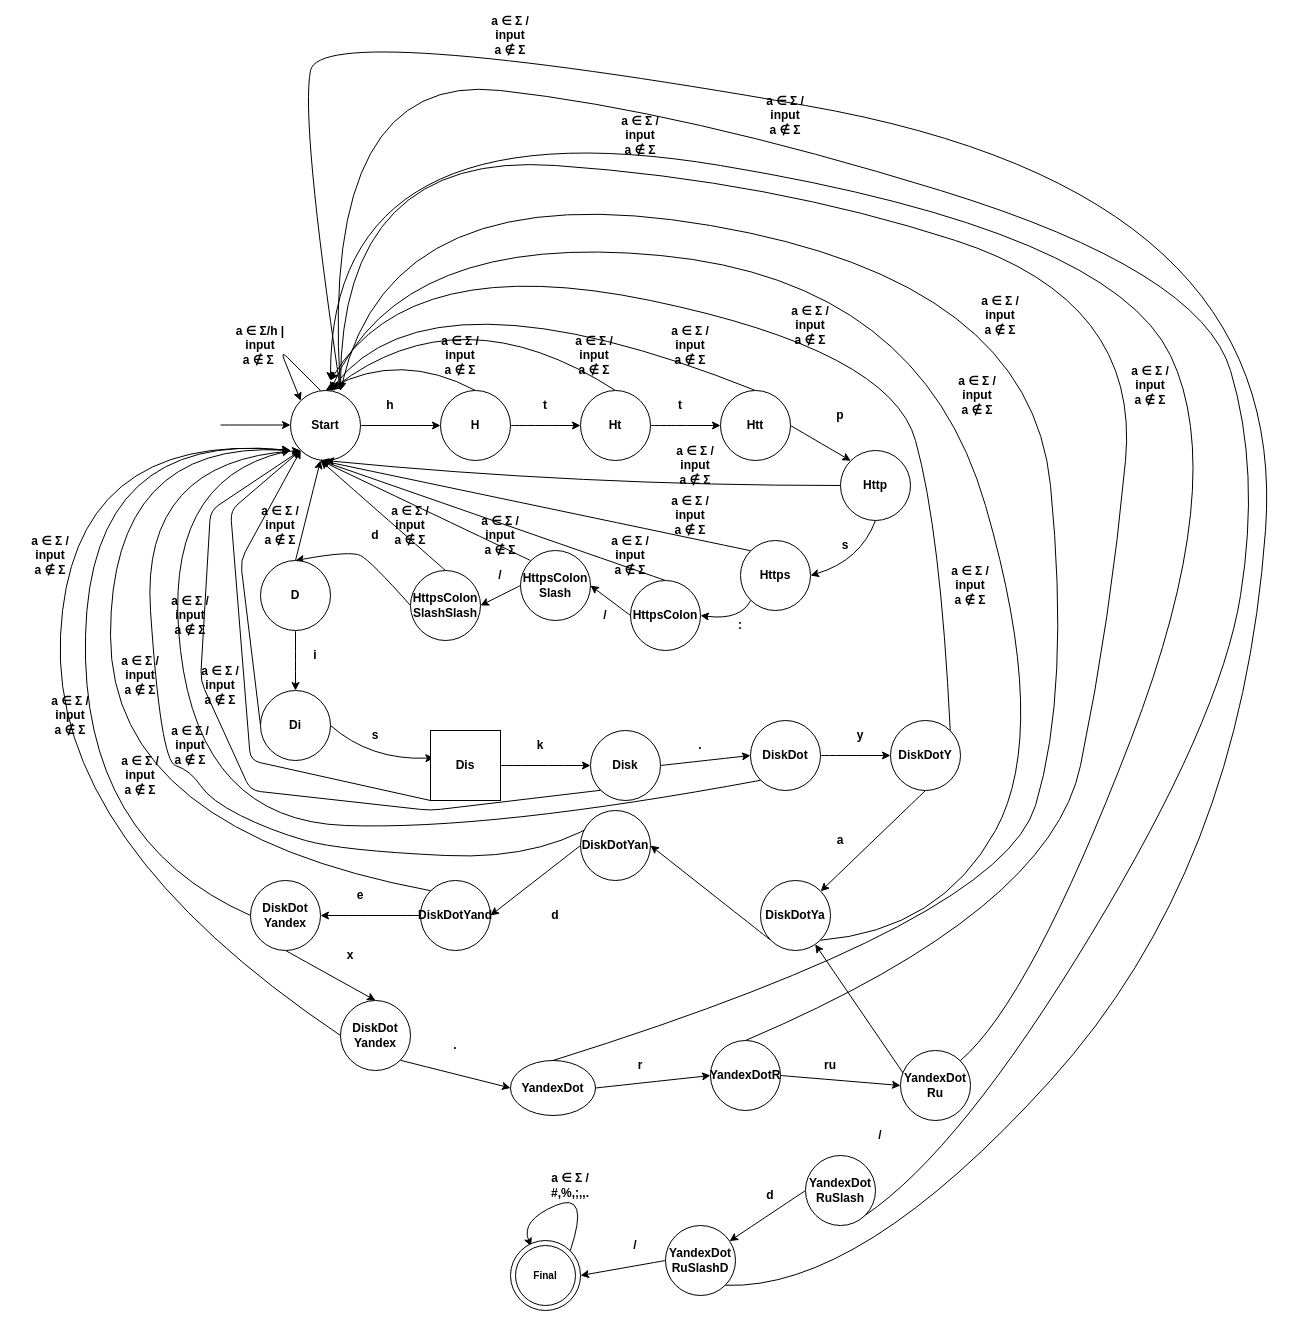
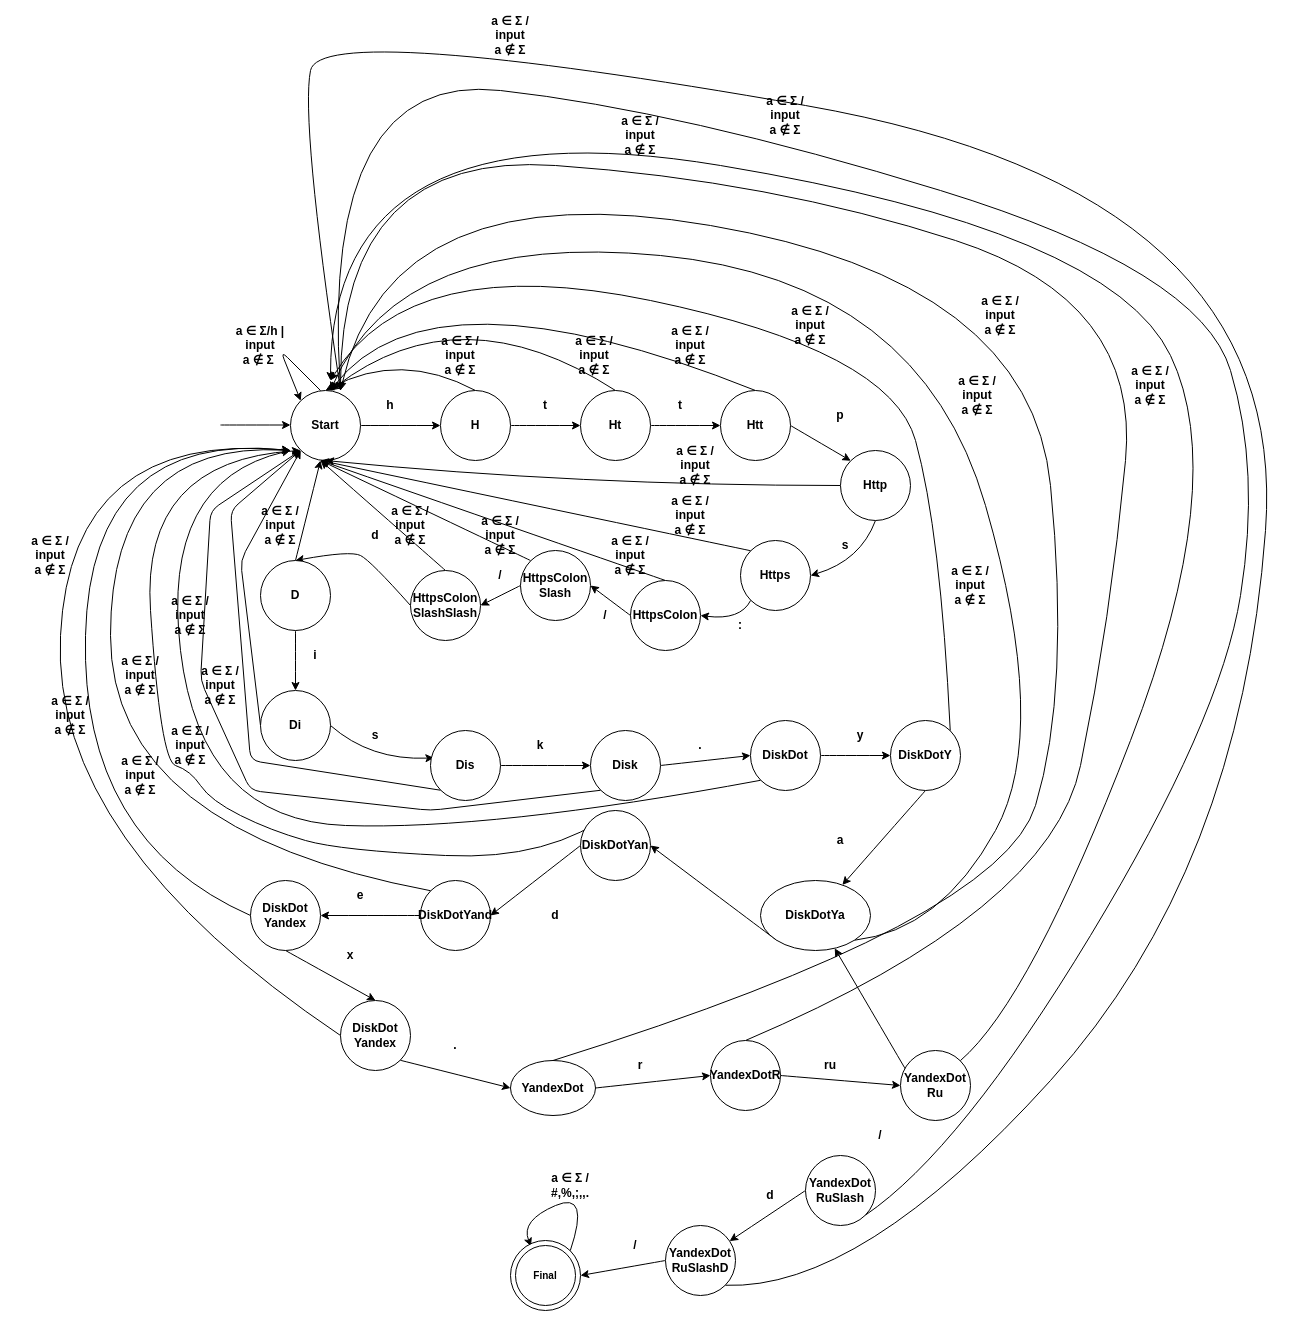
(466, 766) -> (466, 766)
(796, 916) -> (816, 916)
